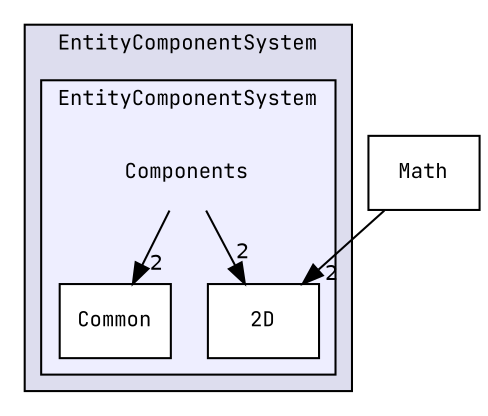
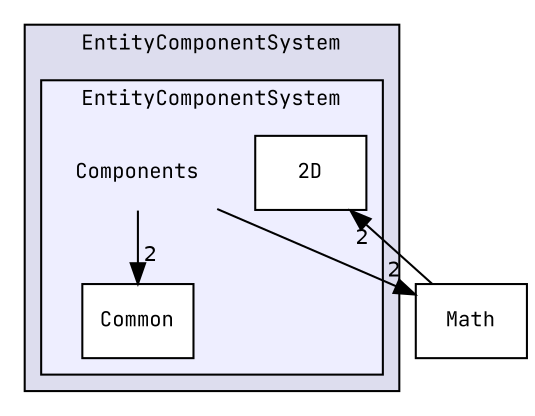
(221, 238) -> (307, 248)
